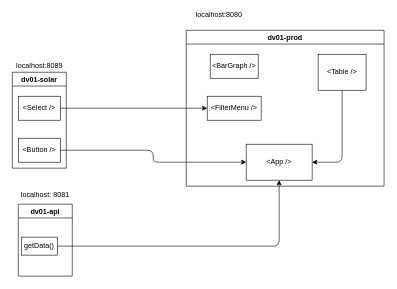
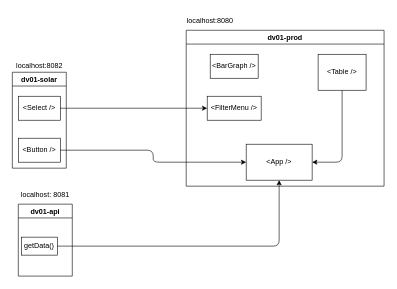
(219, 15) -> (210, 21)
(40, 66) -> (40, 66)
